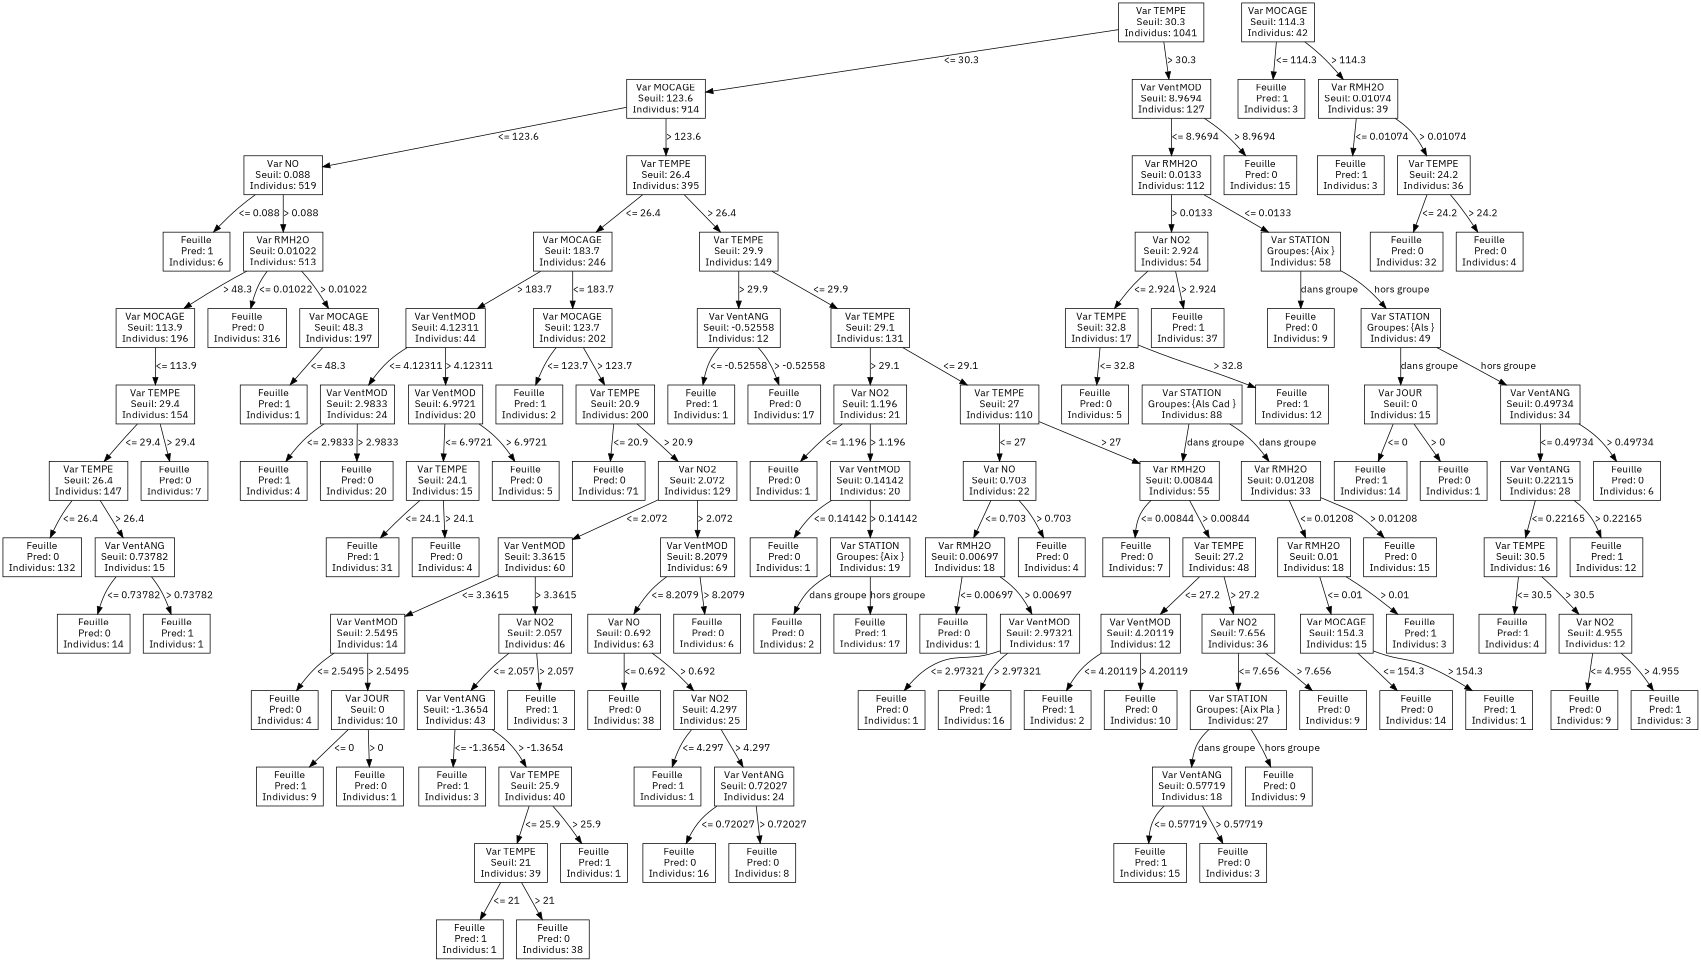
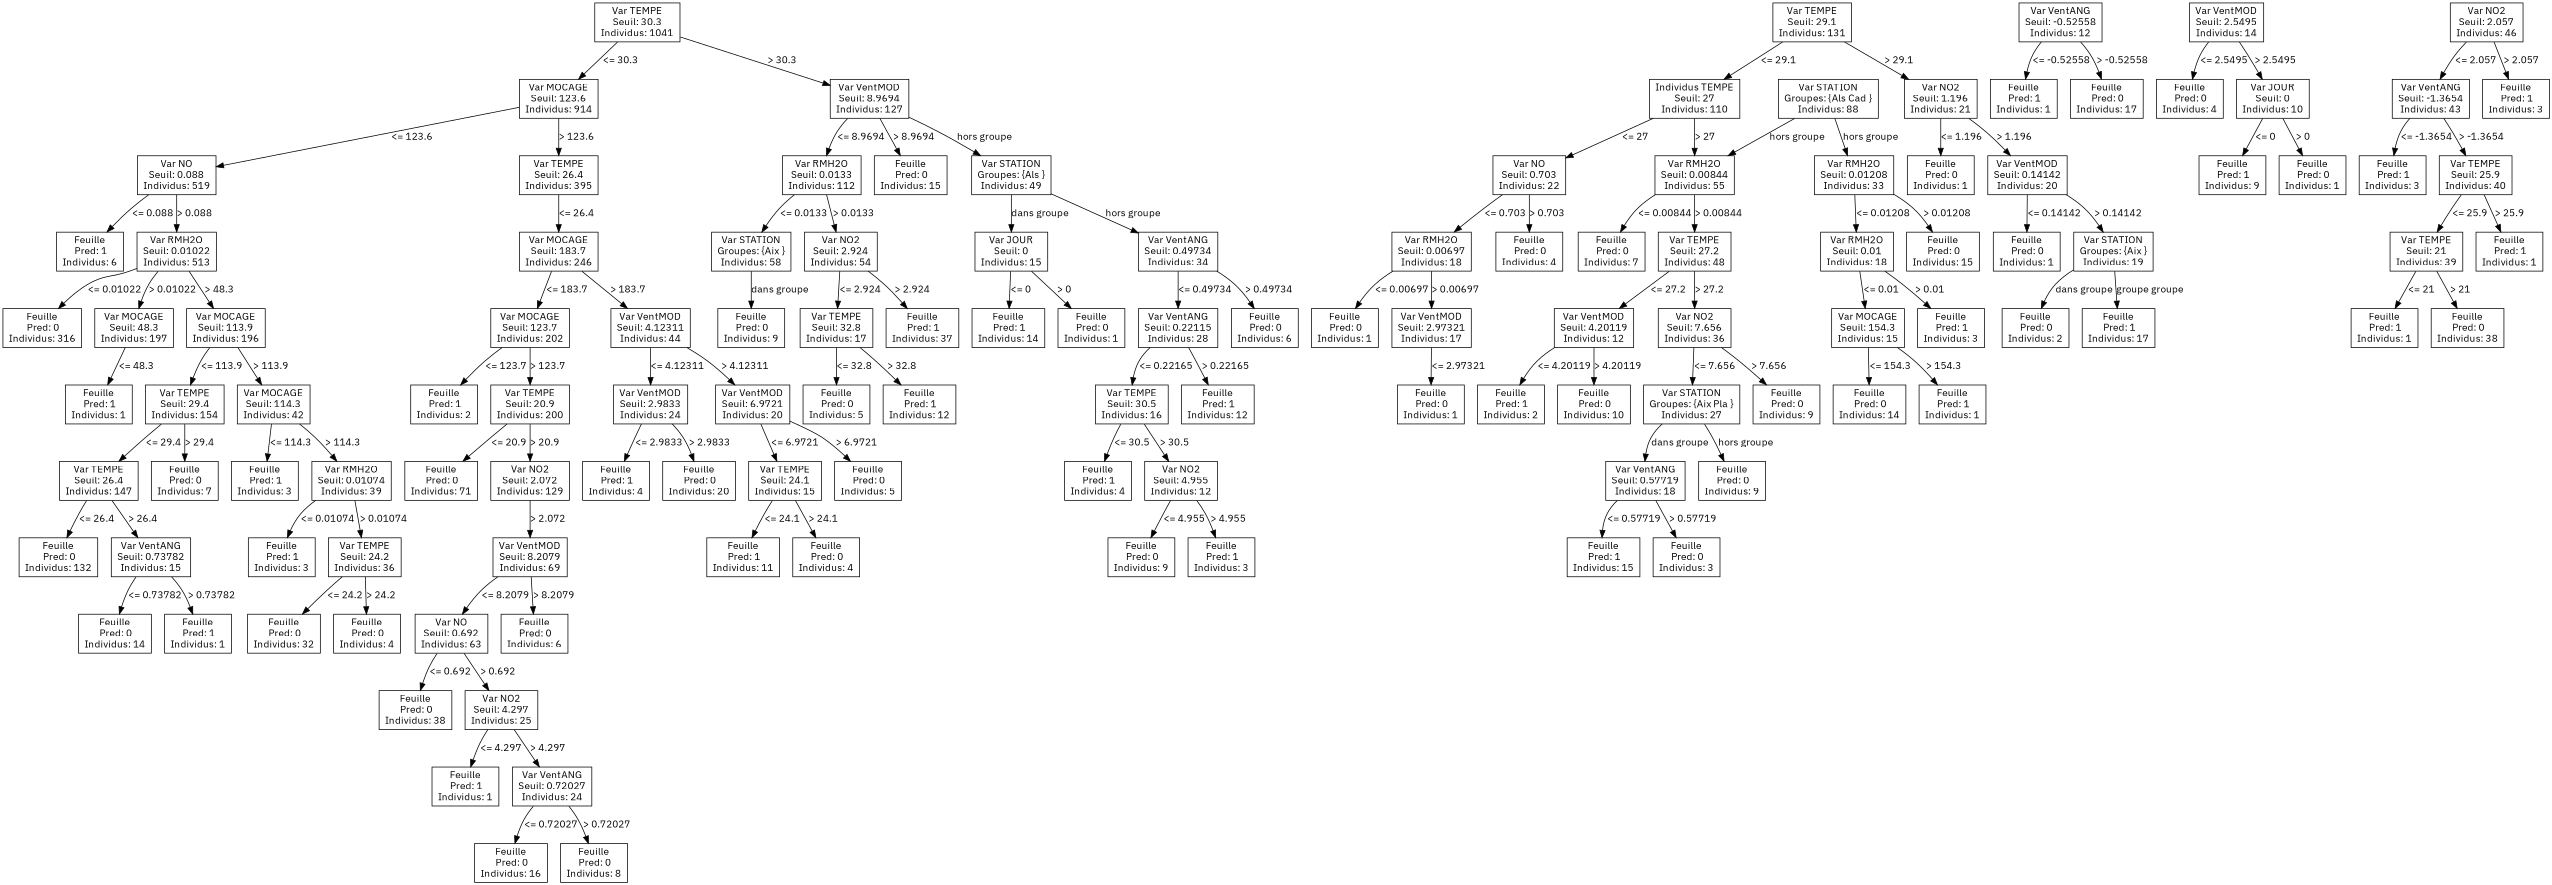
(739, 252) -> none
(1362, 285) -> (942, 134)
none -> (248, 363)
(1000, 404) -> (1695, 99)
(1216, 443) -> (1797, 137)
(1288, 443) -> (1871, 137)
(363, 557) -> (743, 557)
(535, 557) -> none
(898, 595) -> (2150, 290)
(975, 710) -> none
